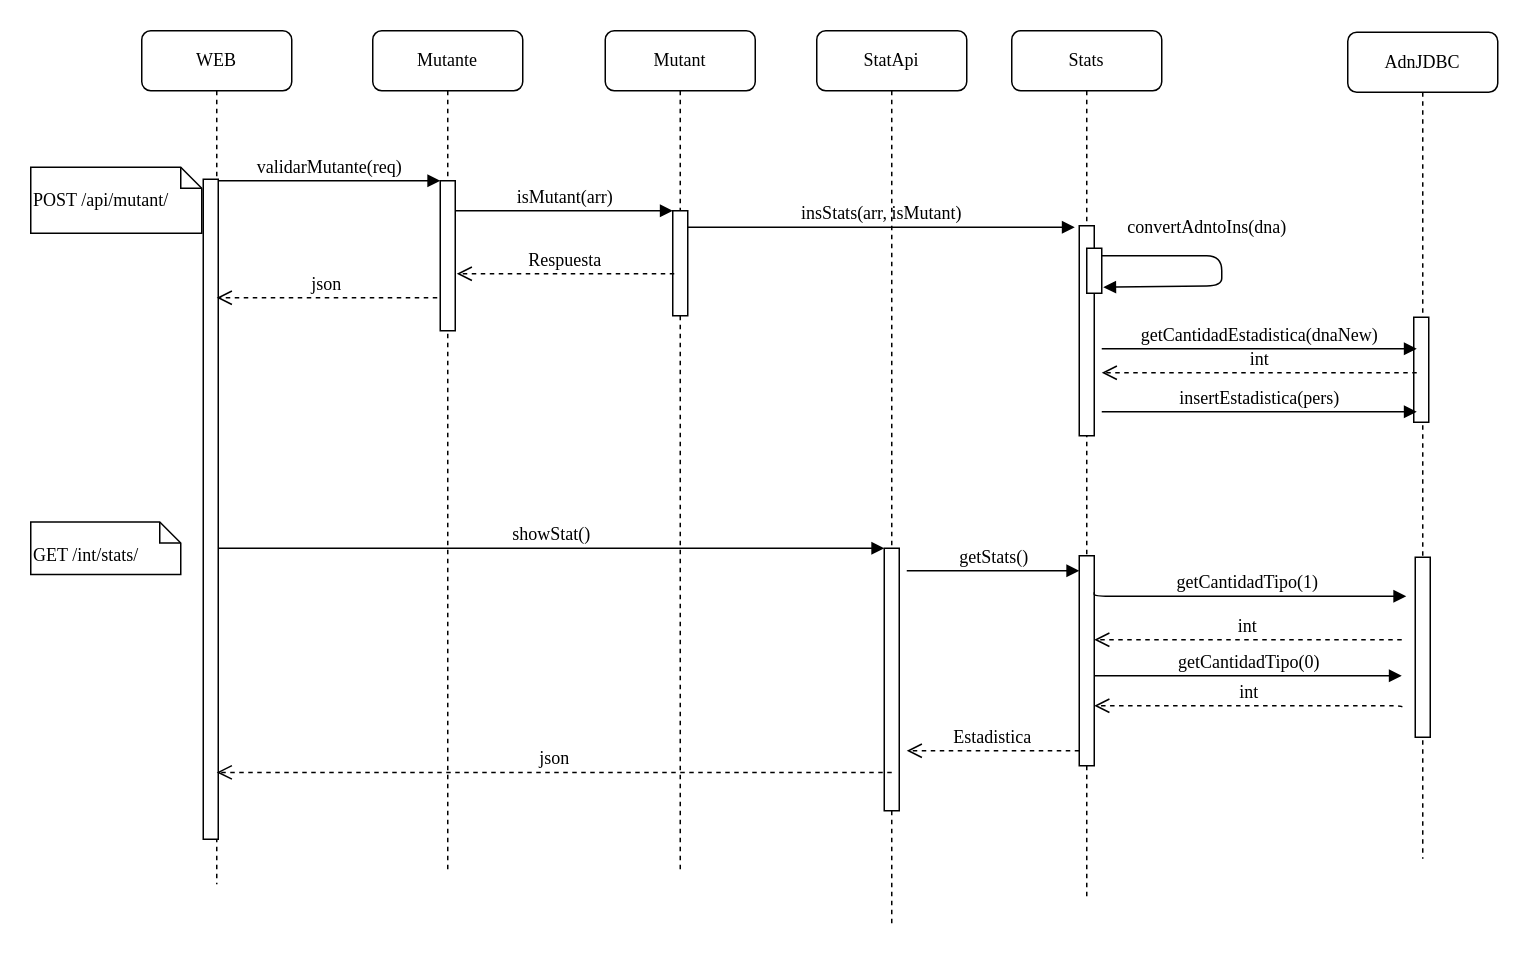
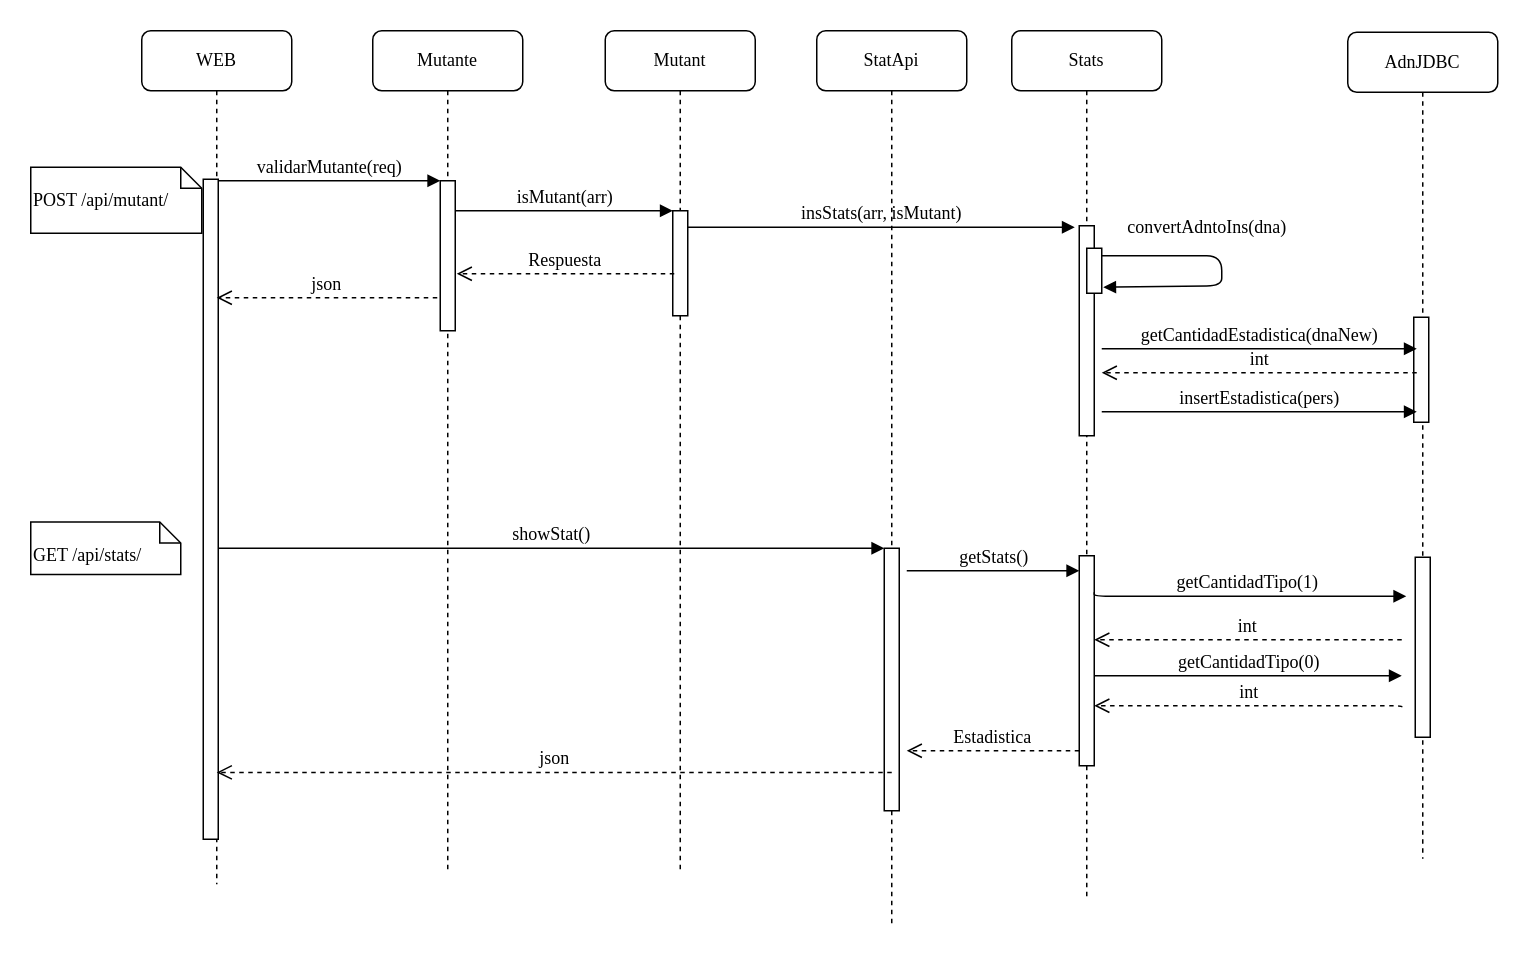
(105, 535) -> (105, 535)
